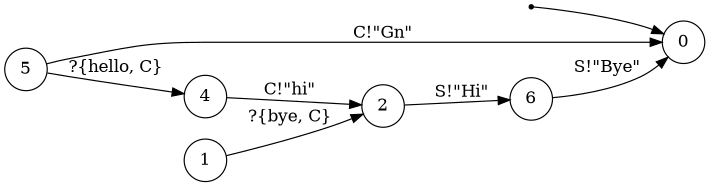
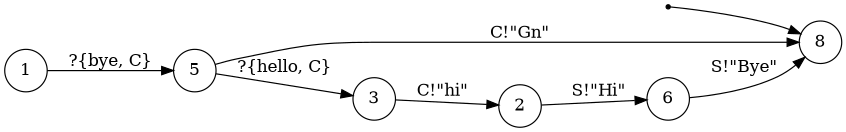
(684, 42) -> (820, 42)
(205, 97) -> (374, 99)
(290, 139) -> (104, 71)
